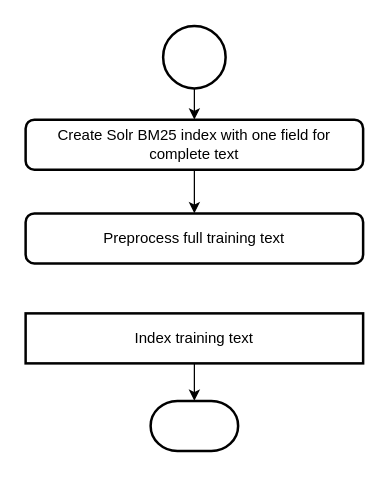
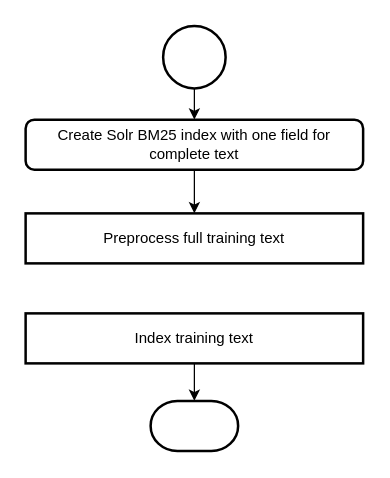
(194, 238) -> (194, 238)
